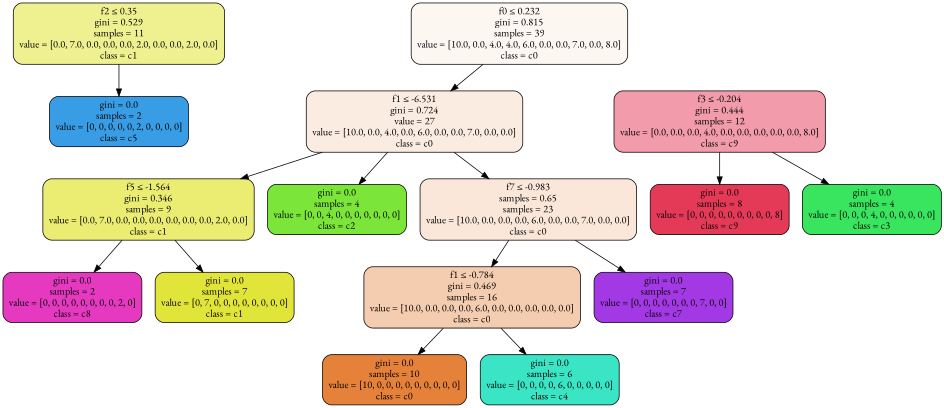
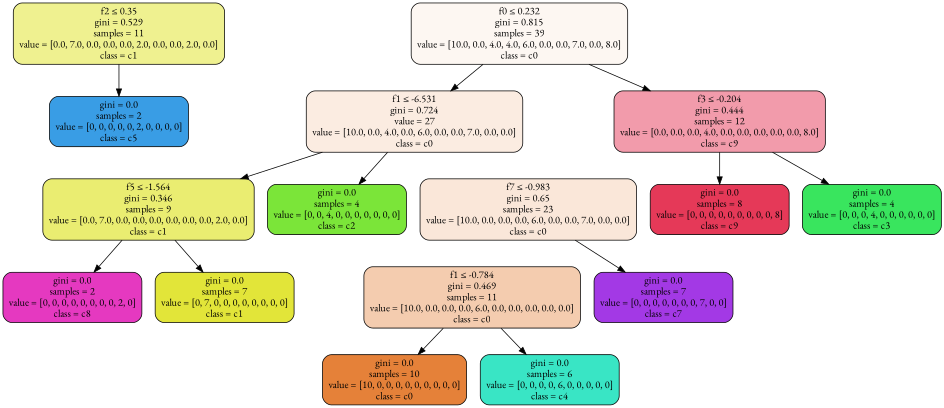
none -> (616, 76)
(468, 163) -> none
(528, 198) -> (528, 198)
(502, 250) -> none
(472, 297) -> (472, 297)
